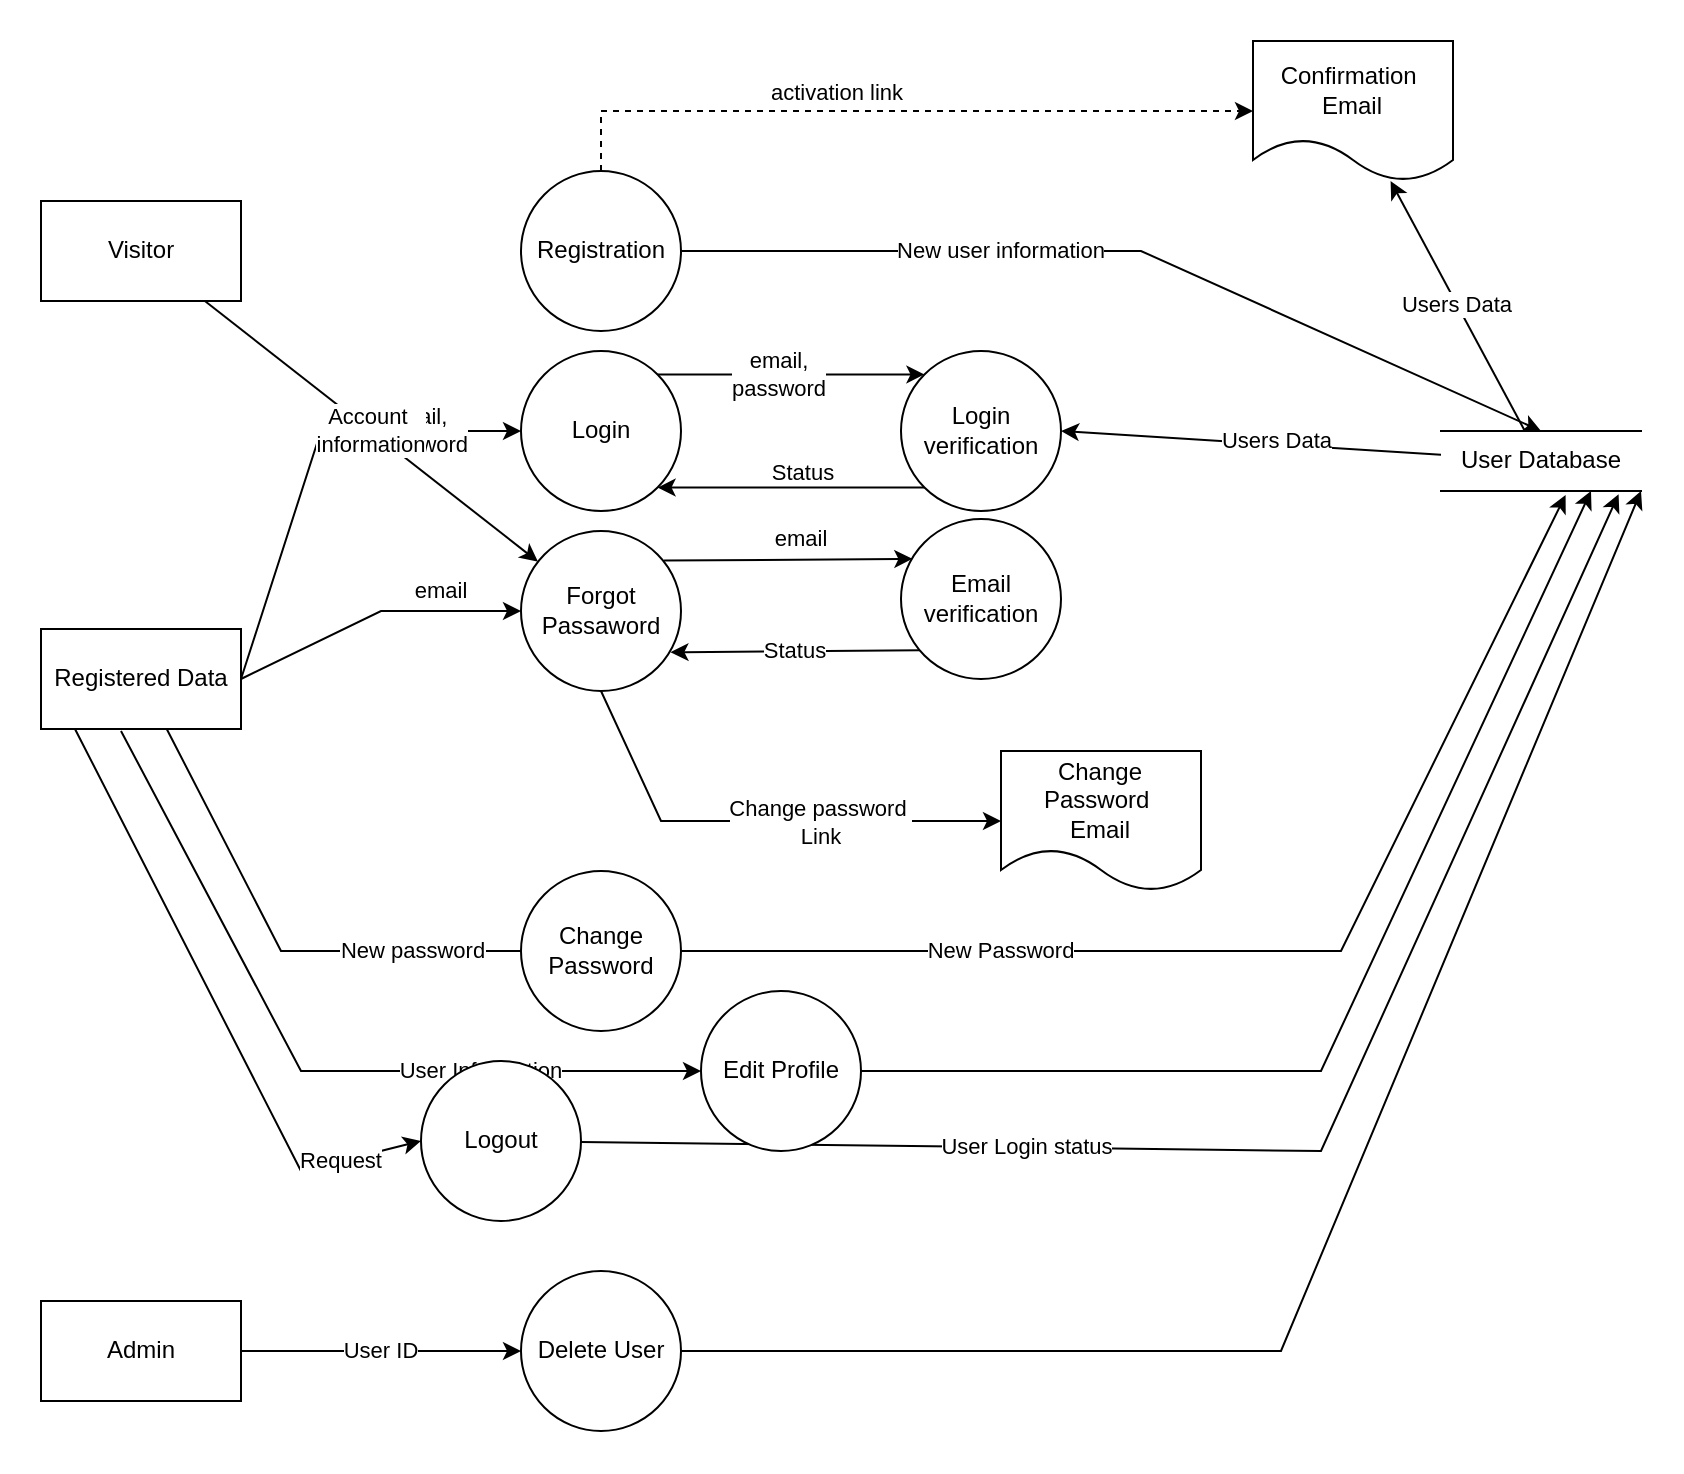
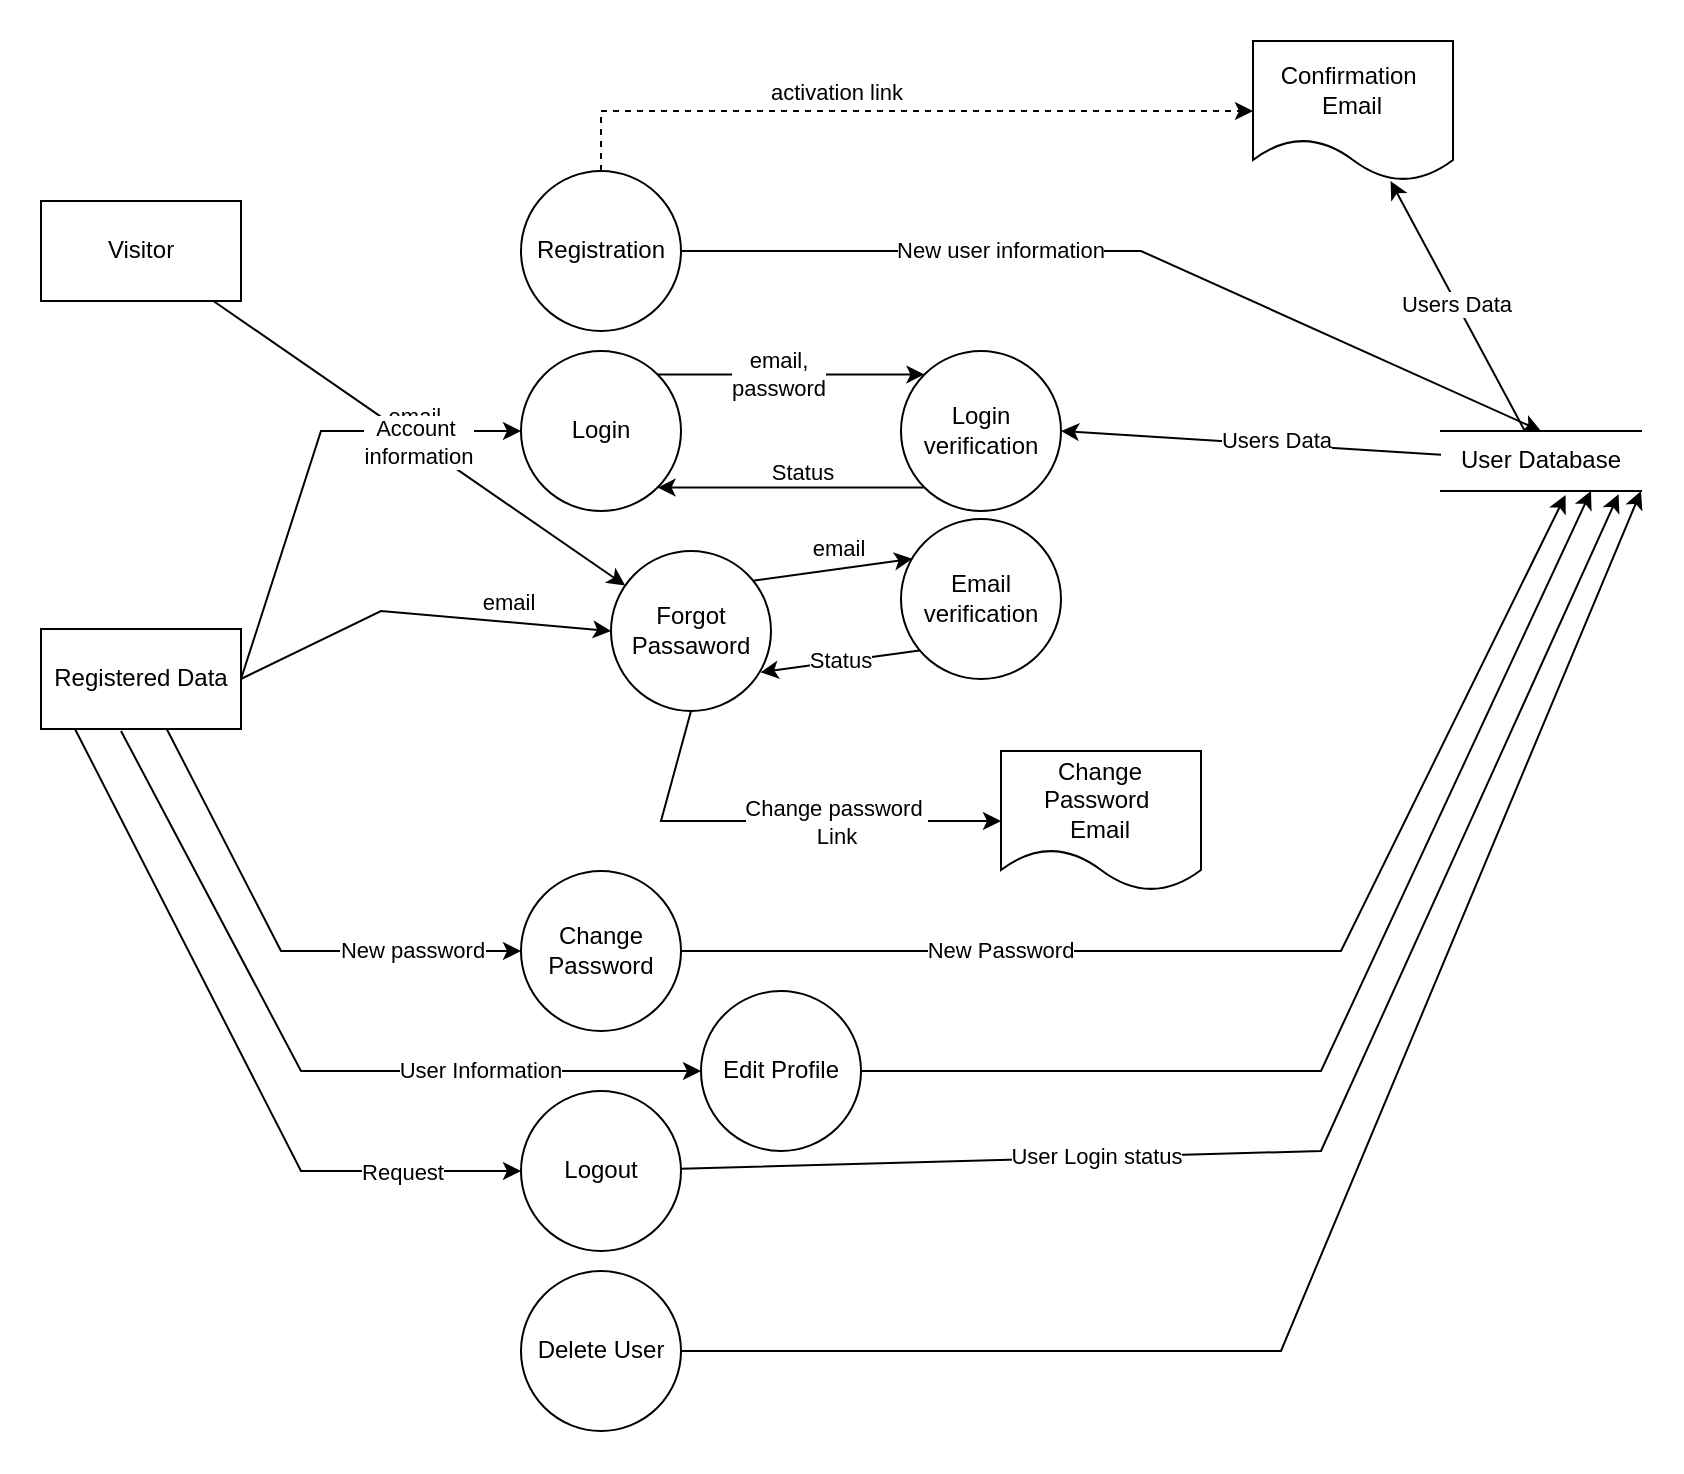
(601, 611) -> (691, 631)
(511, 951) -> (506, 951)
(501, 1141) -> (601, 1171)
(141, 1351) -> none
(314, 1351) -> none
